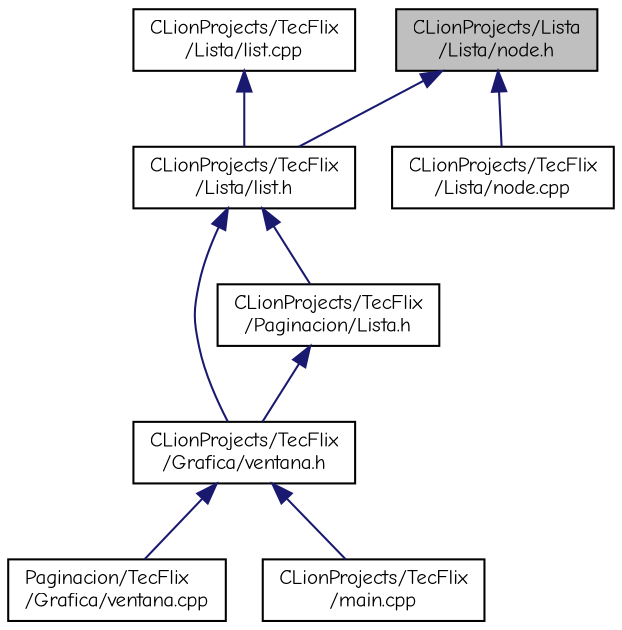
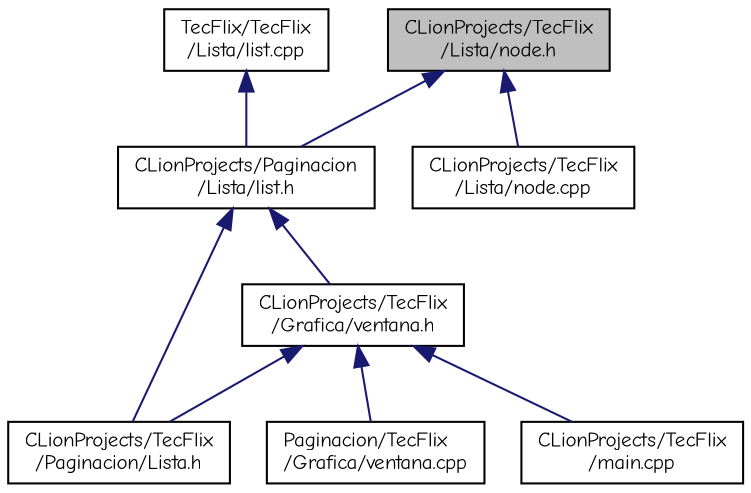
(244, 40) -> (246, 40)
(497, 40) -> (499, 40)
(244, 178) -> (246, 178)
(281, 393) -> (227, 389)
